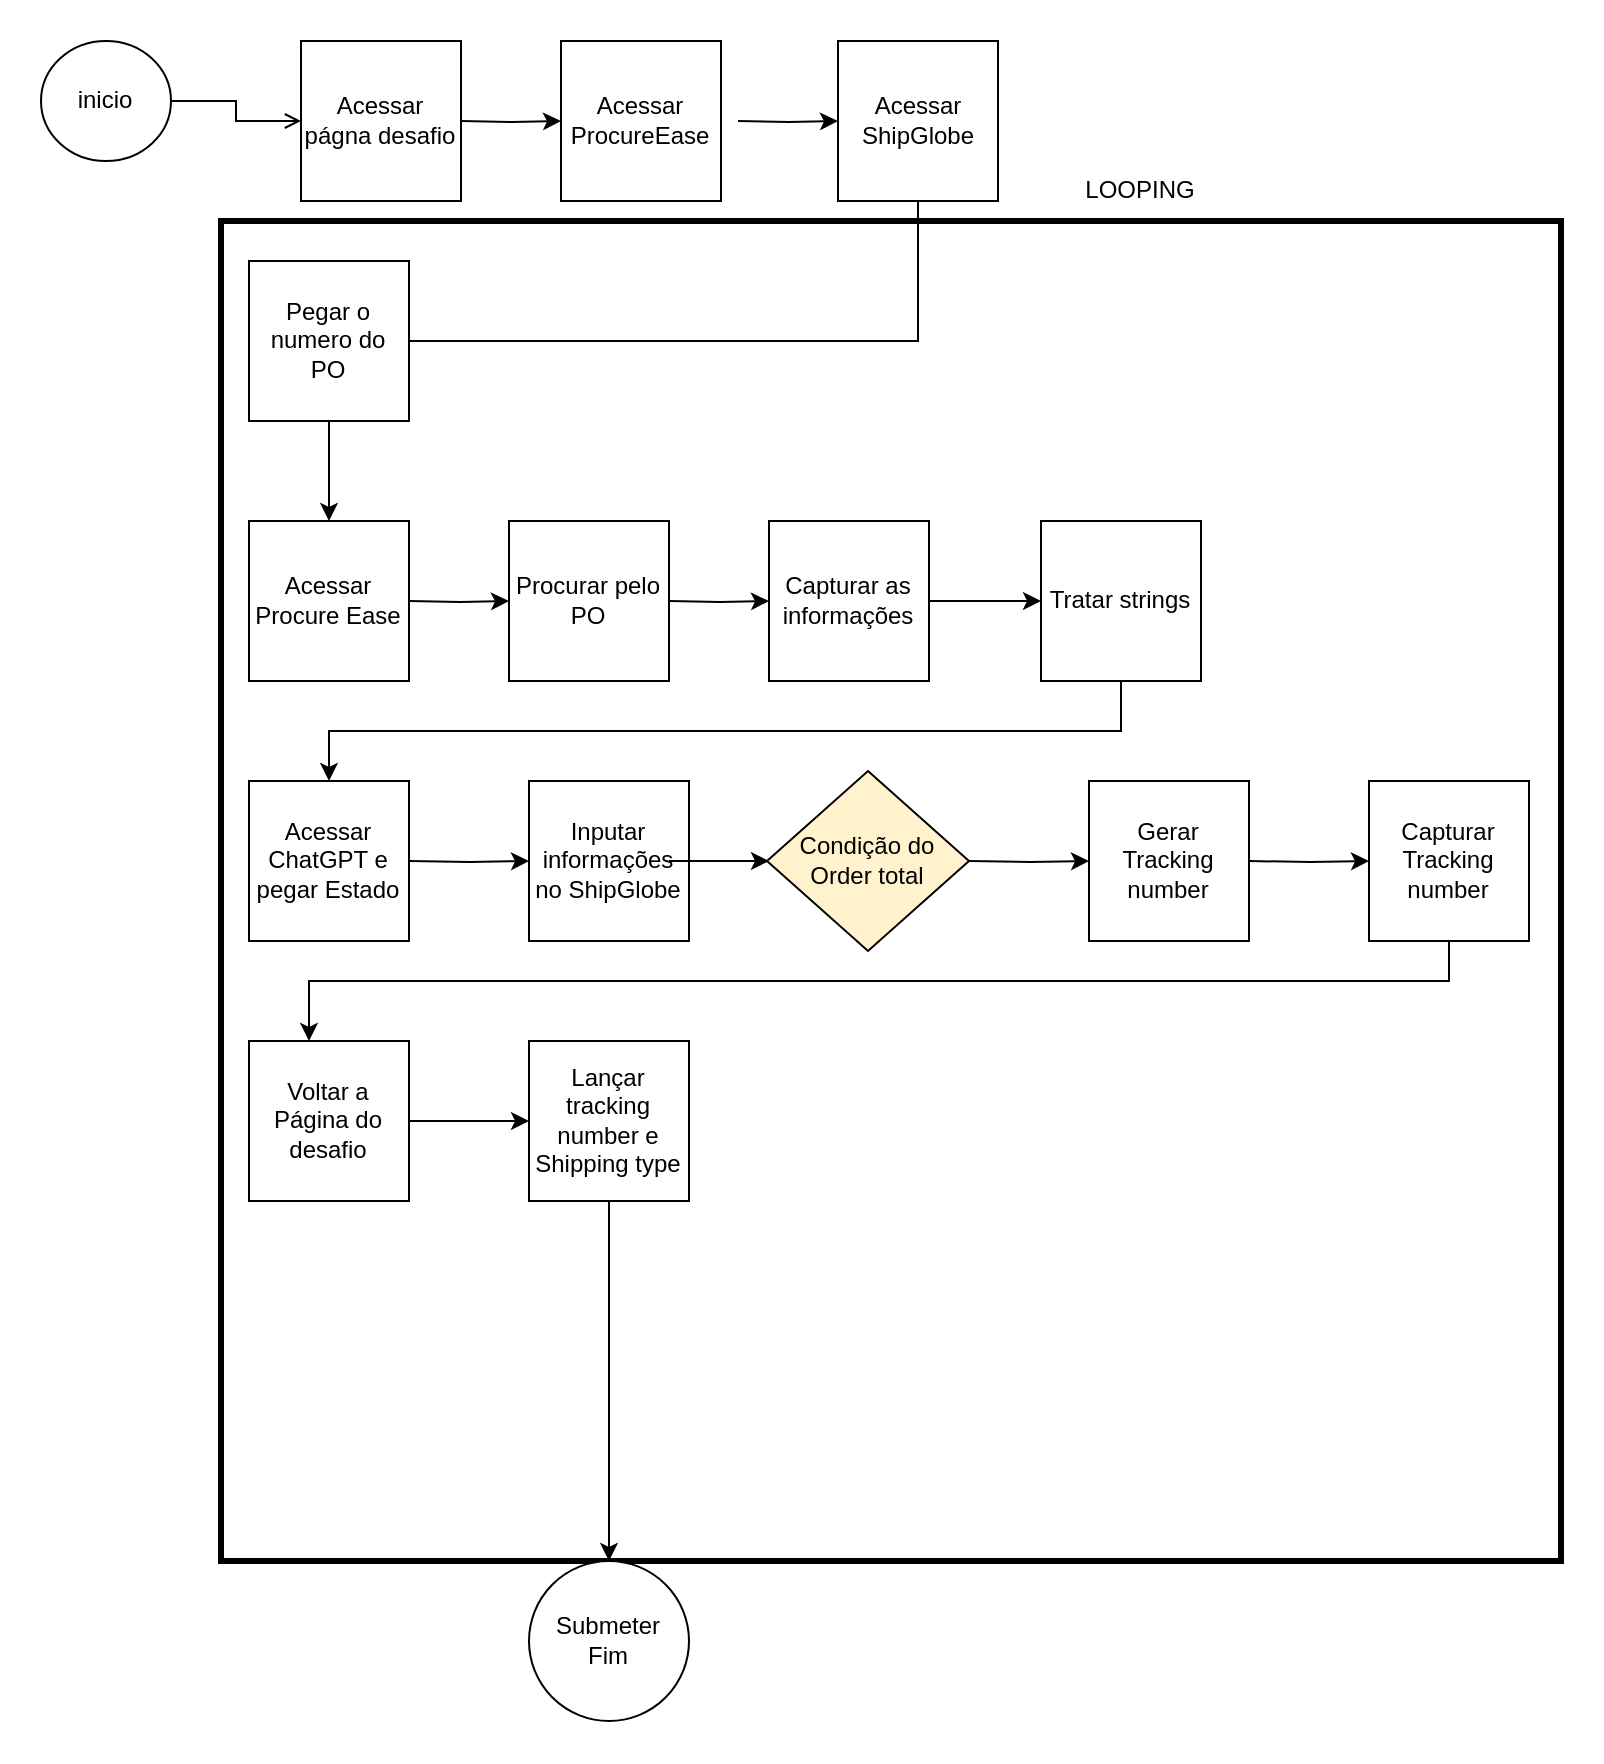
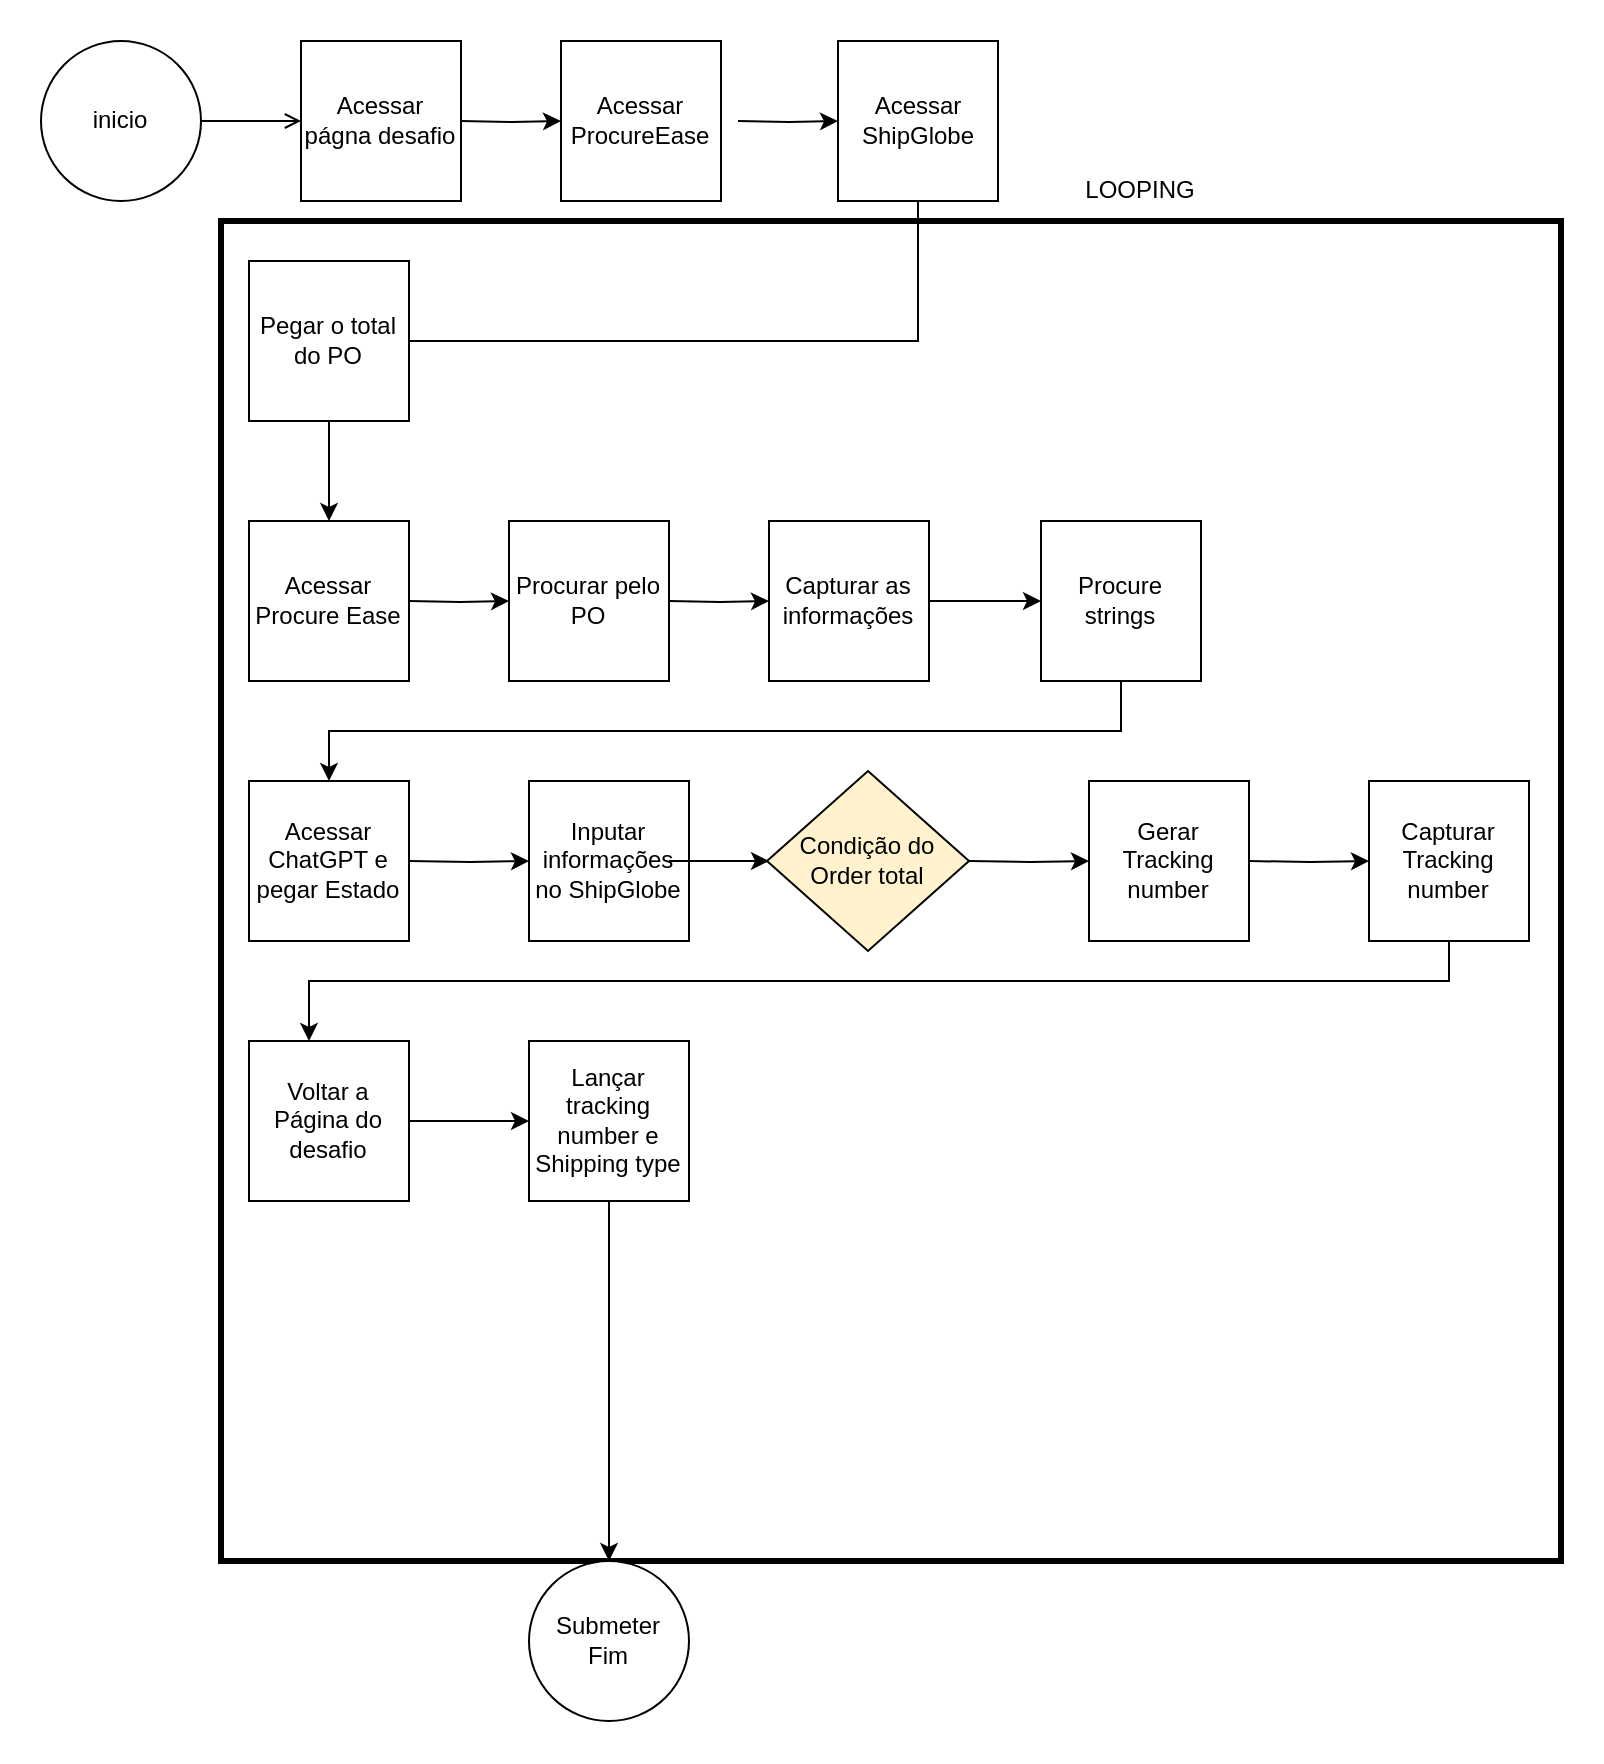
(106, 101) -> (121, 121)
(329, 341) -> (329, 341)
(1121, 601) -> (1121, 601)
